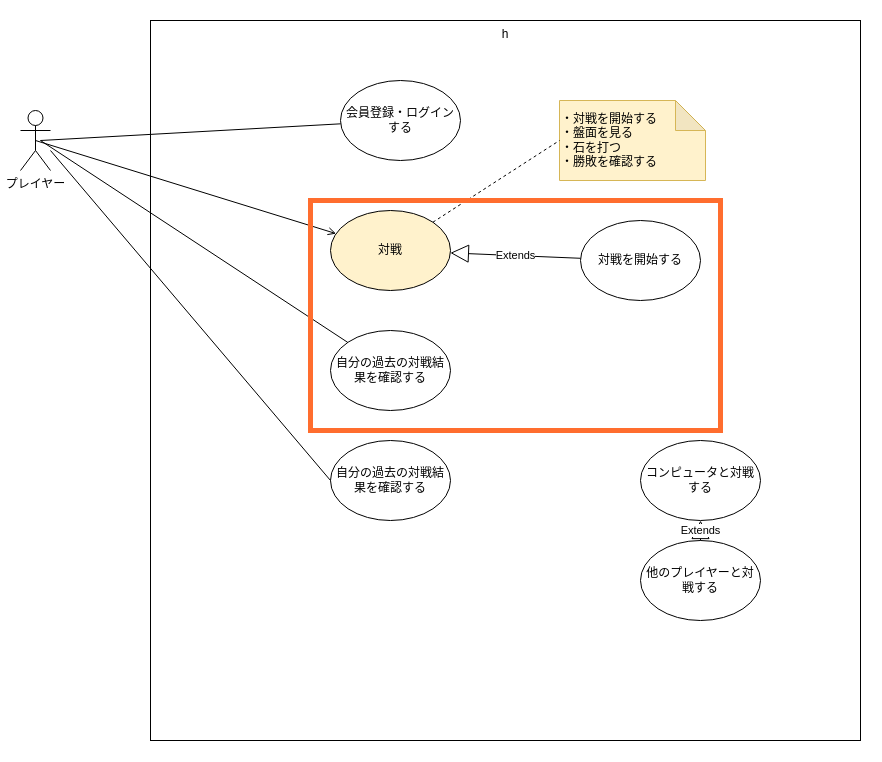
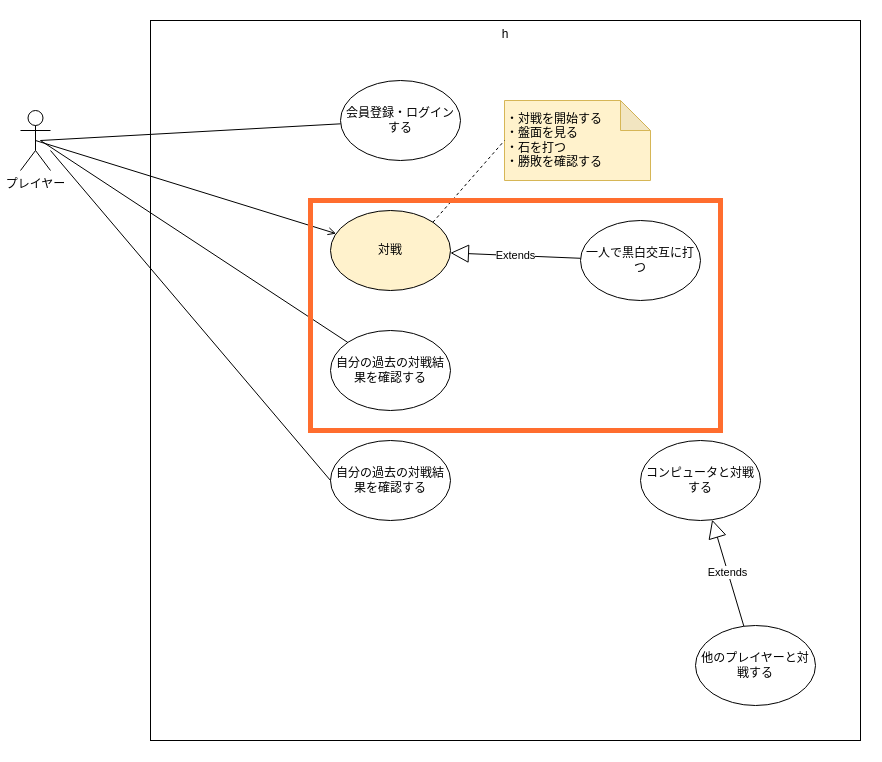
(633, 141) -> (578, 141)
(641, 261) -> (641, 261)
(701, 581) -> (756, 666)
